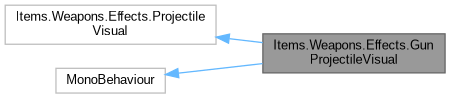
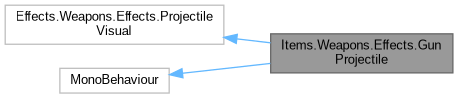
(111, 25) -> (115, 25)
(354, 53) -> (362, 53)
